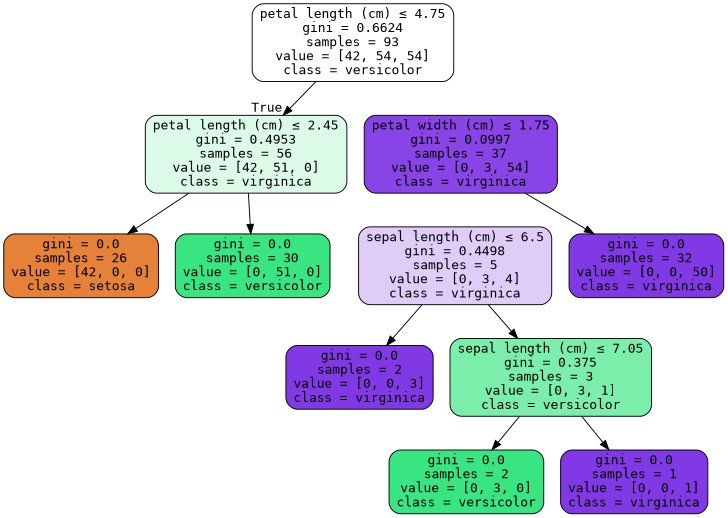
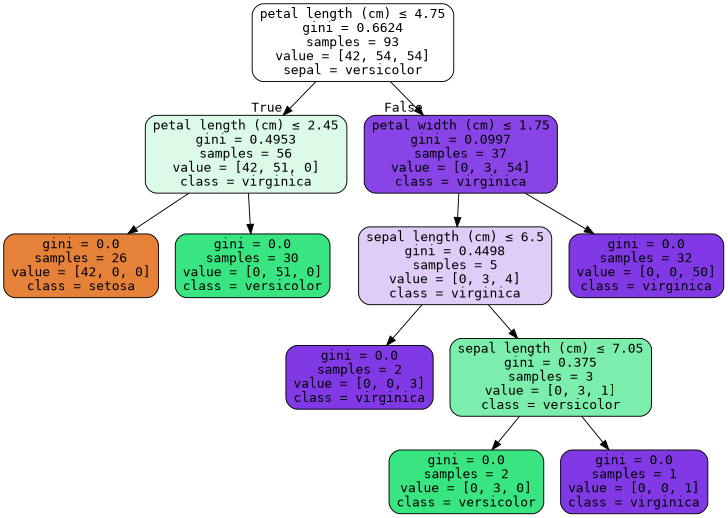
(353, 70) -> (353, 70)
none -> (404, 95)
none -> (458, 205)
